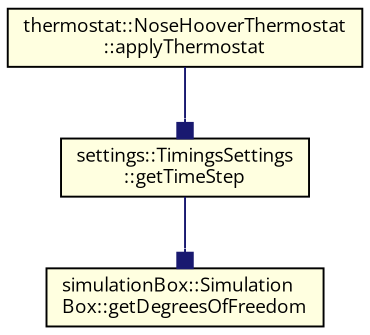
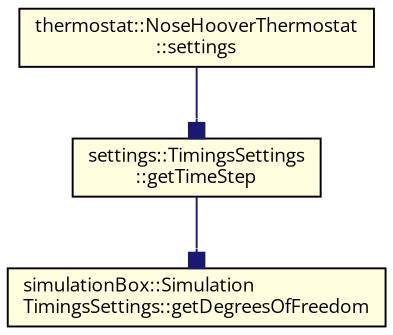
(185, 38) -> (197, 38)
(185, 297) -> (197, 297)
